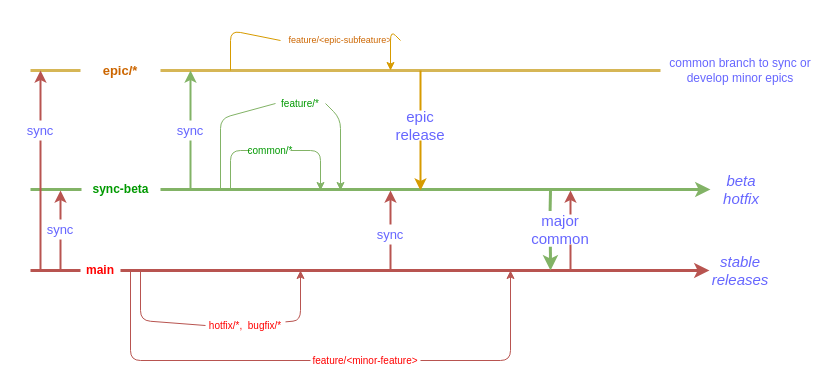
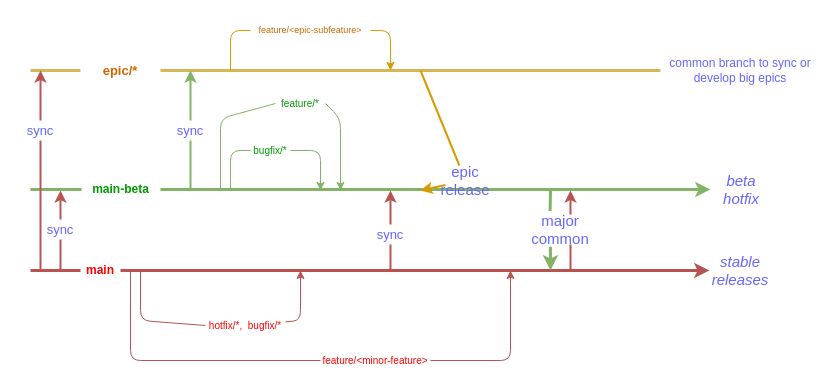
(341, 41) -> (311, 31)
(741, 71) -> (741, 71)
(421, 126) -> (466, 181)
(271, 151) -> (271, 151)
(121, 190) -> (121, 190)
(366, 361) -> (376, 361)
